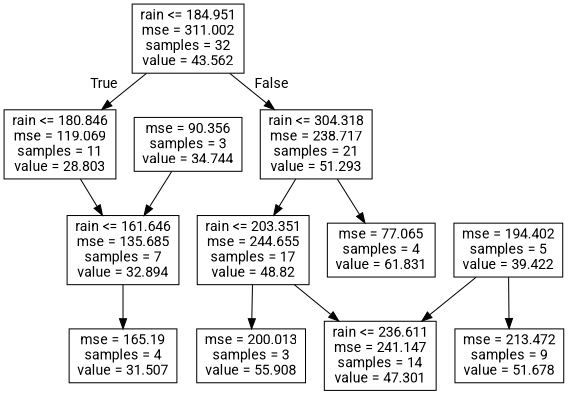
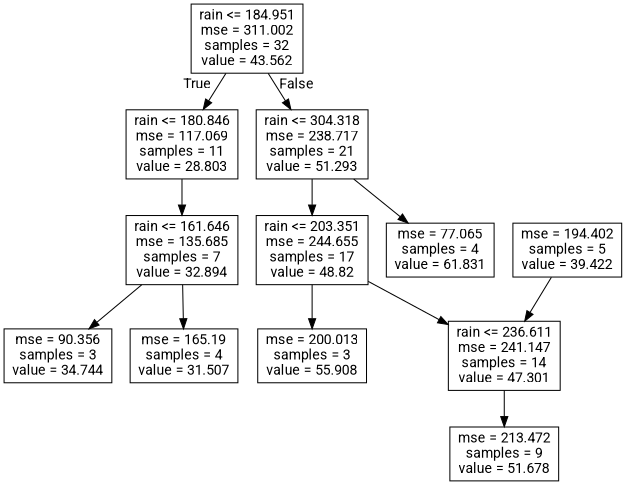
(60, 144) -> (182, 144)
(161, 189) -> (119, 303)
(509, 298) -> (504, 403)
